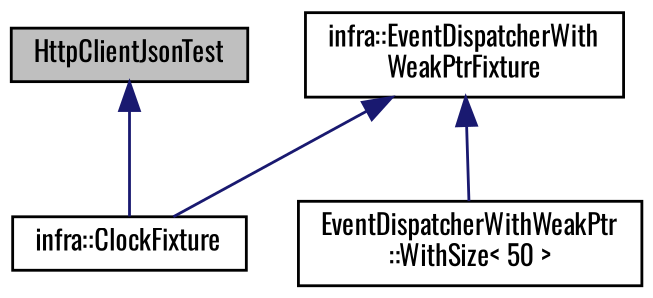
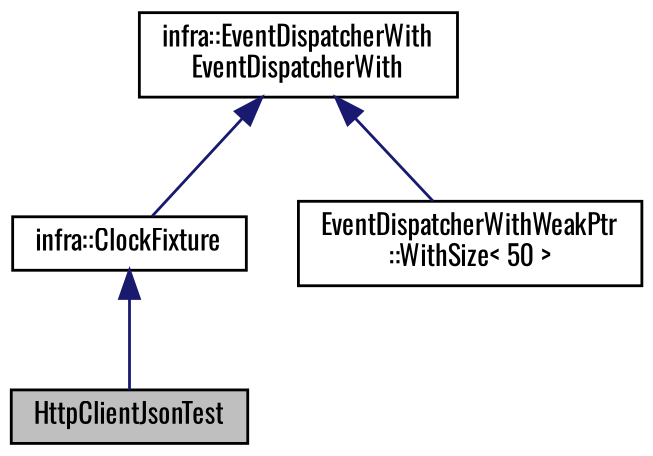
(465, 55) -> (298, 55)
(130, 164) -> (130, 344)
